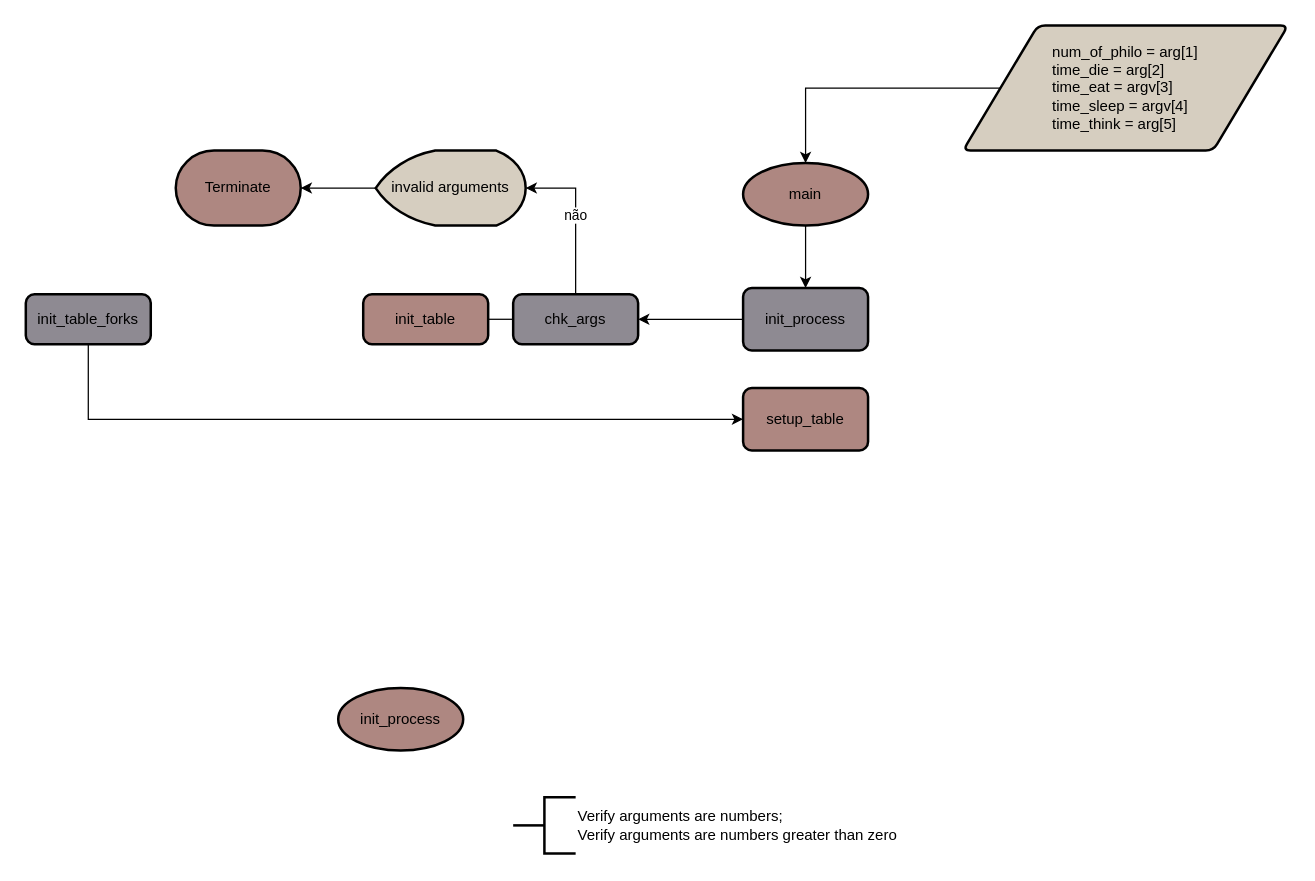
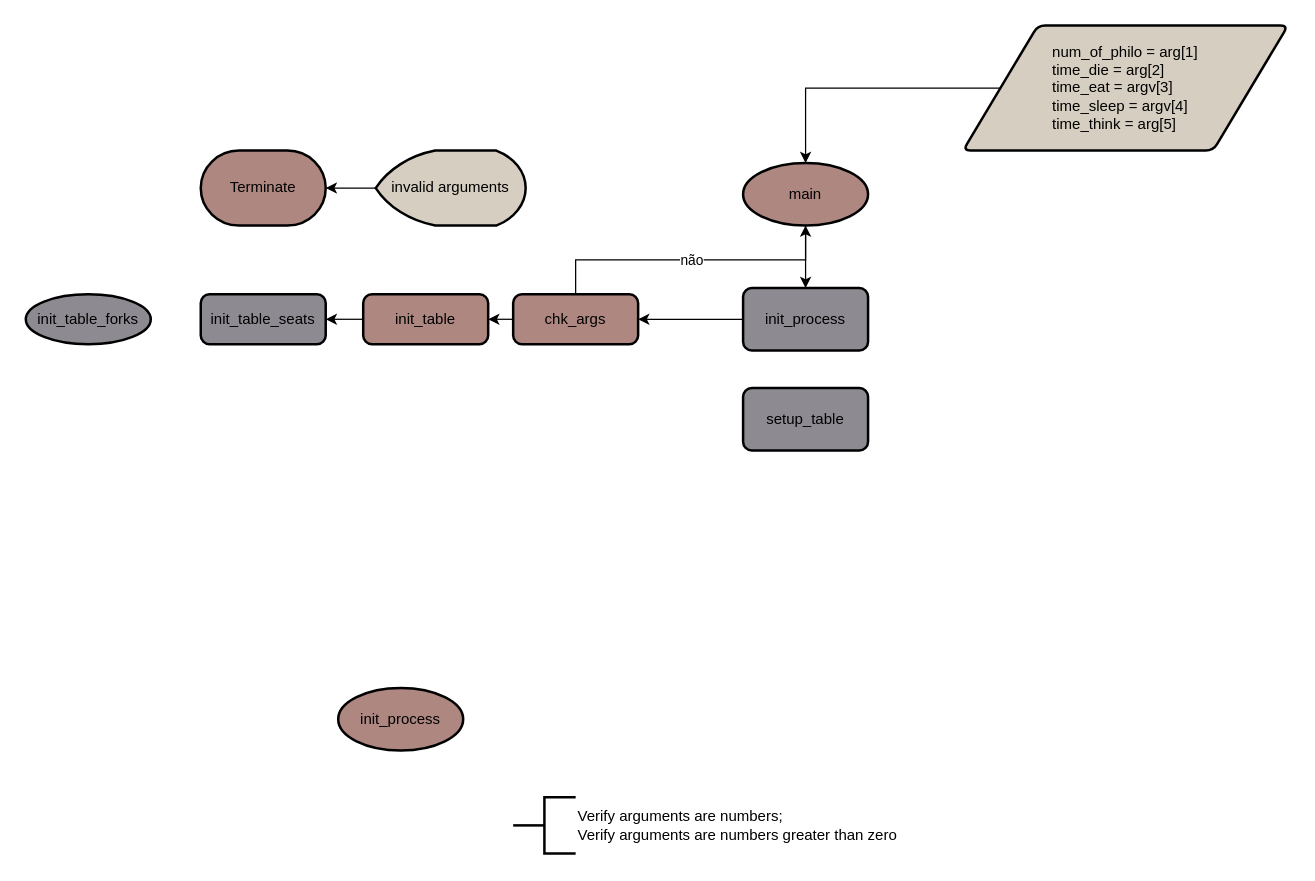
(238, 188) -> (263, 188)
(576, 204) -> (688, 260)
(88, 319) -> (88, 319)
none -> (263, 319)
none -> (349, 319)
(494, 319) -> (498, 319)
(576, 319) -> (576, 319)
(374, 419) -> none
(806, 419) -> (806, 419)
